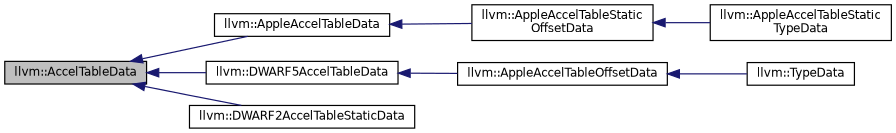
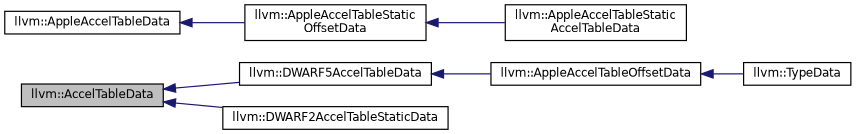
(801, 23) -> (596, 23)
(195, 48) -> none
